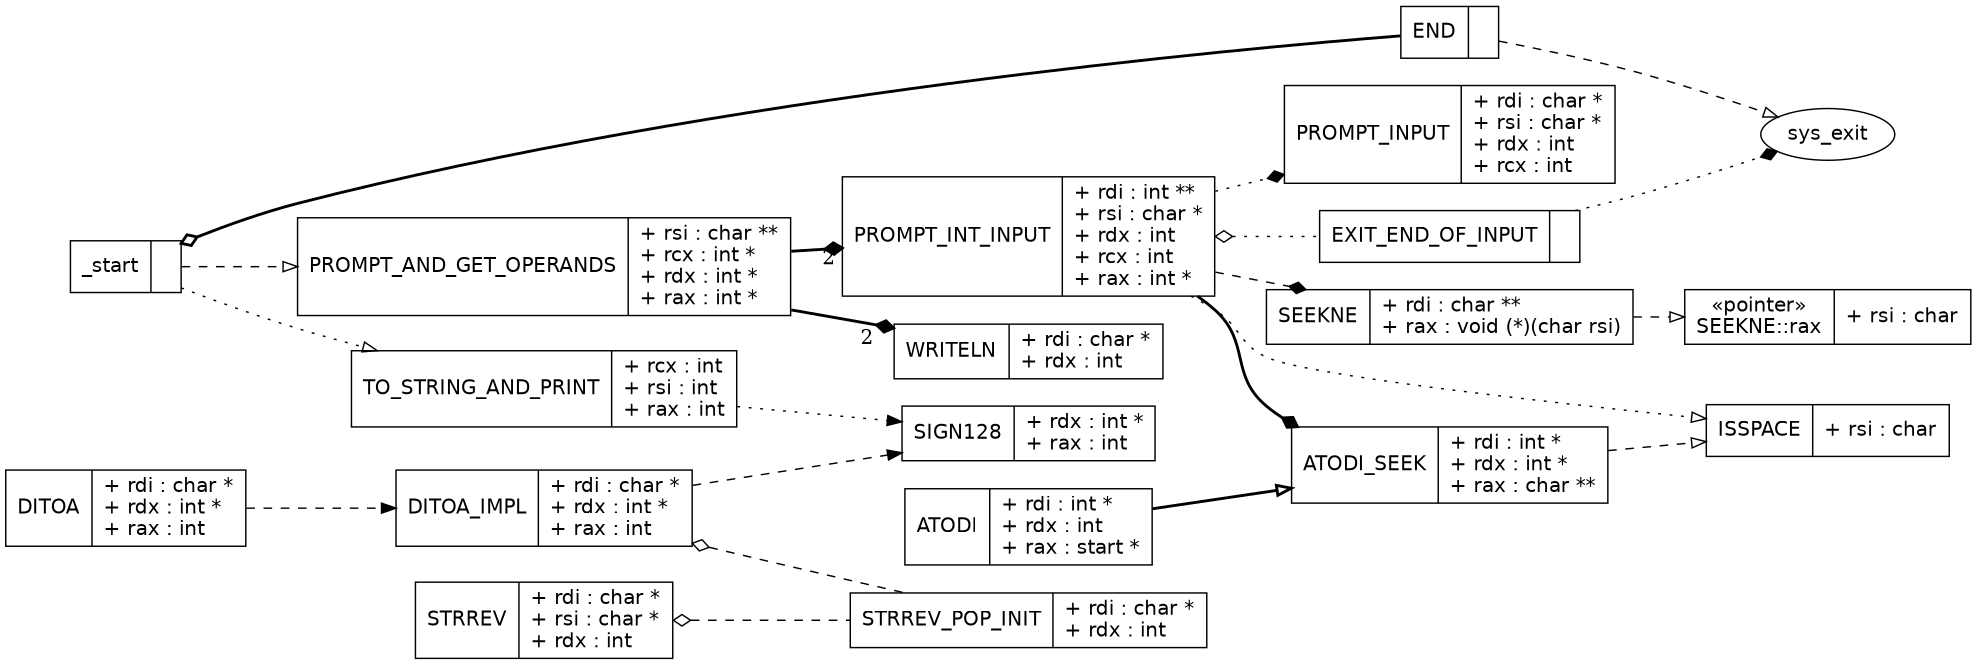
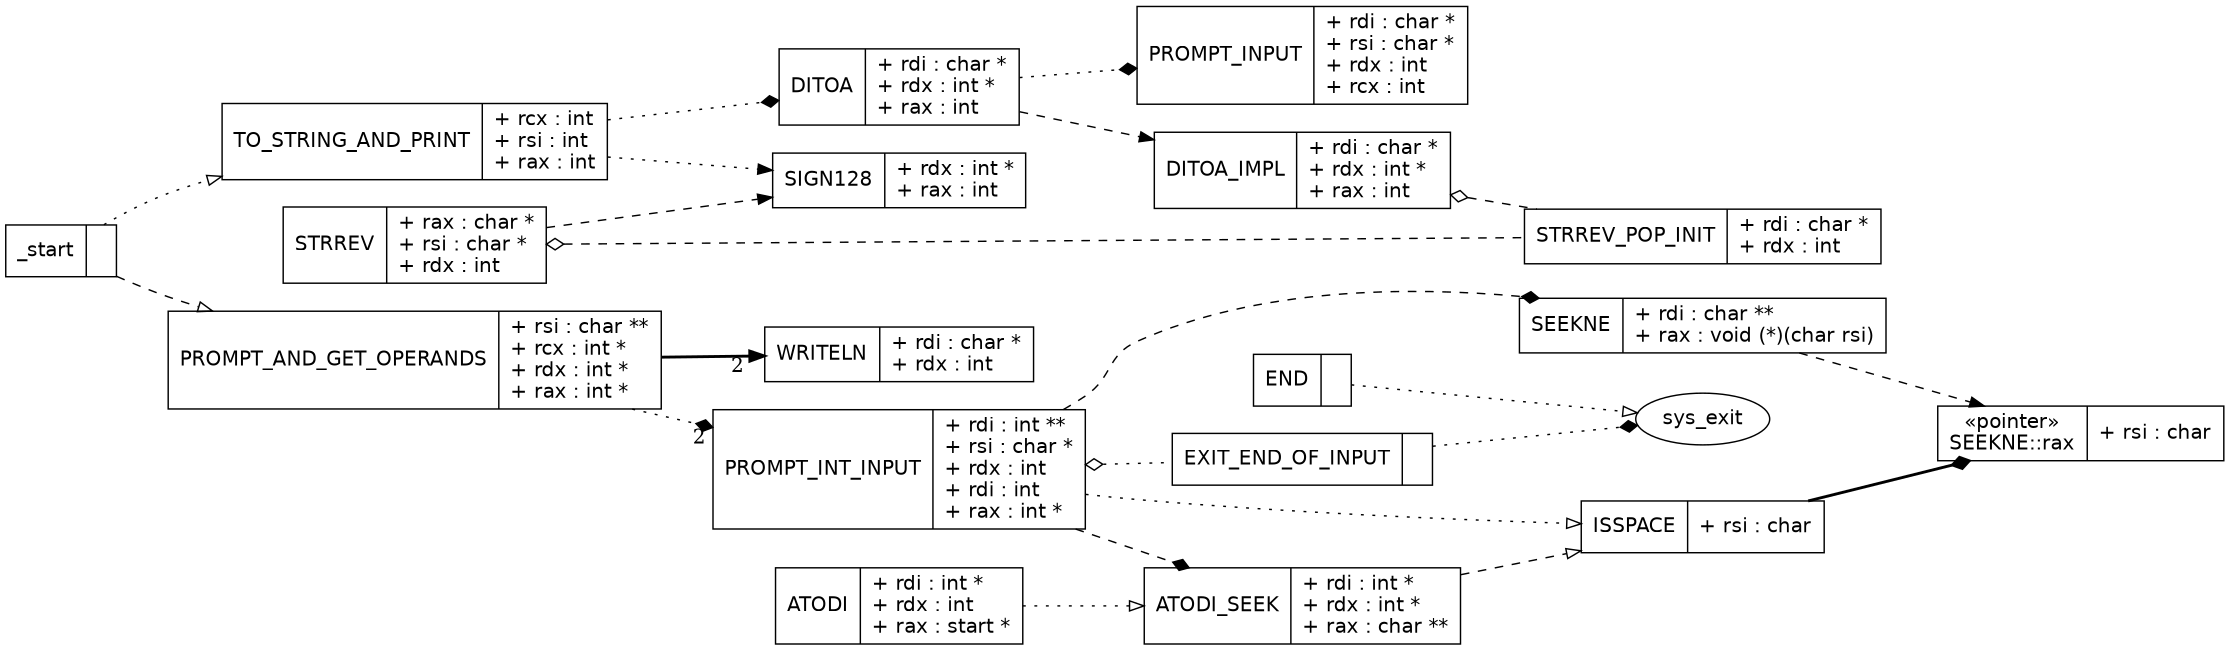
(1633, 71) -> (1487, 398)
(793, 106) -> none
none -> (685, 111)
(1241, 185) -> (1069, 74)
(808, 250) -> (664, 416)
(1124, 257) -> (993, 490)
(834, 317) -> (706, 357)
(1652, 317) -> (1885, 377)
(1240, 357) -> (1124, 546)
(790, 470) -> (652, 213)
none -> (1880, 483)
(1215, 500) -> (1076, 606)
(596, 598) -> (466, 223)
